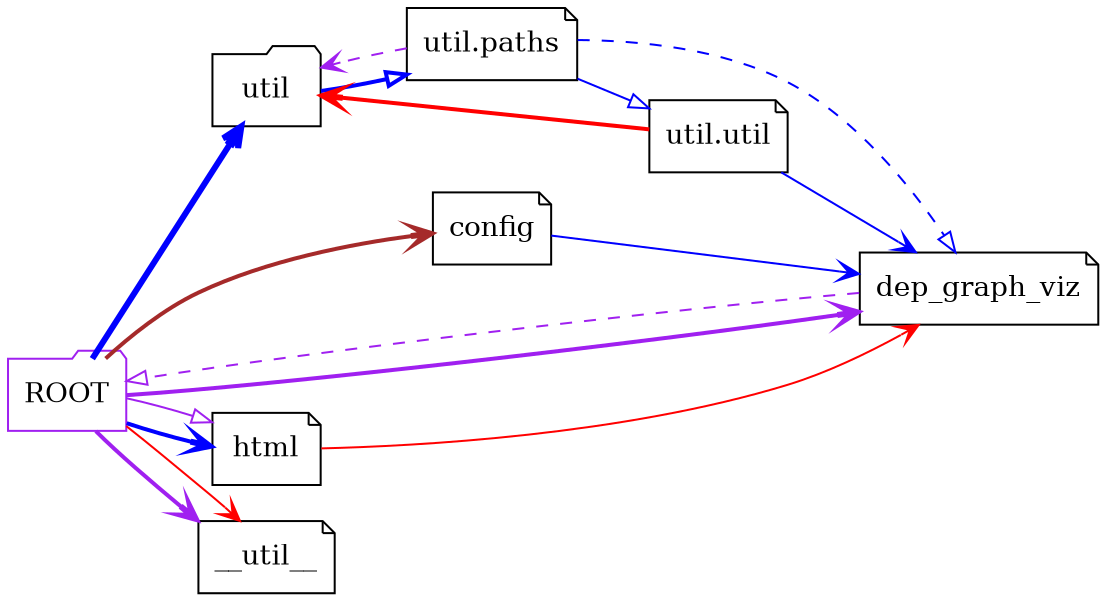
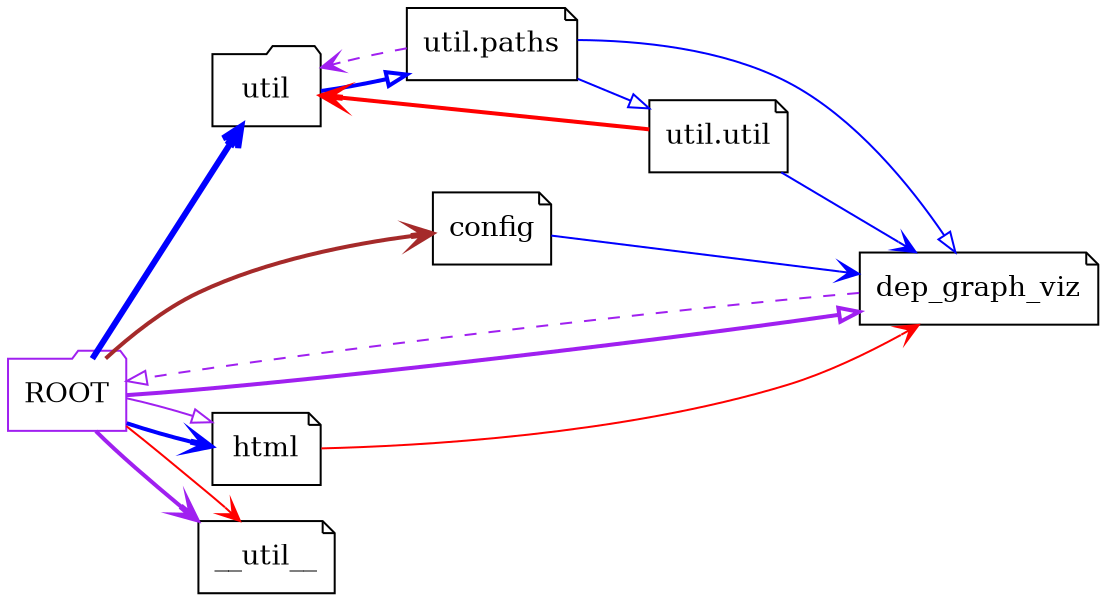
(790, 83) -> (790, 83)
(483, 360) -> (483, 360)
